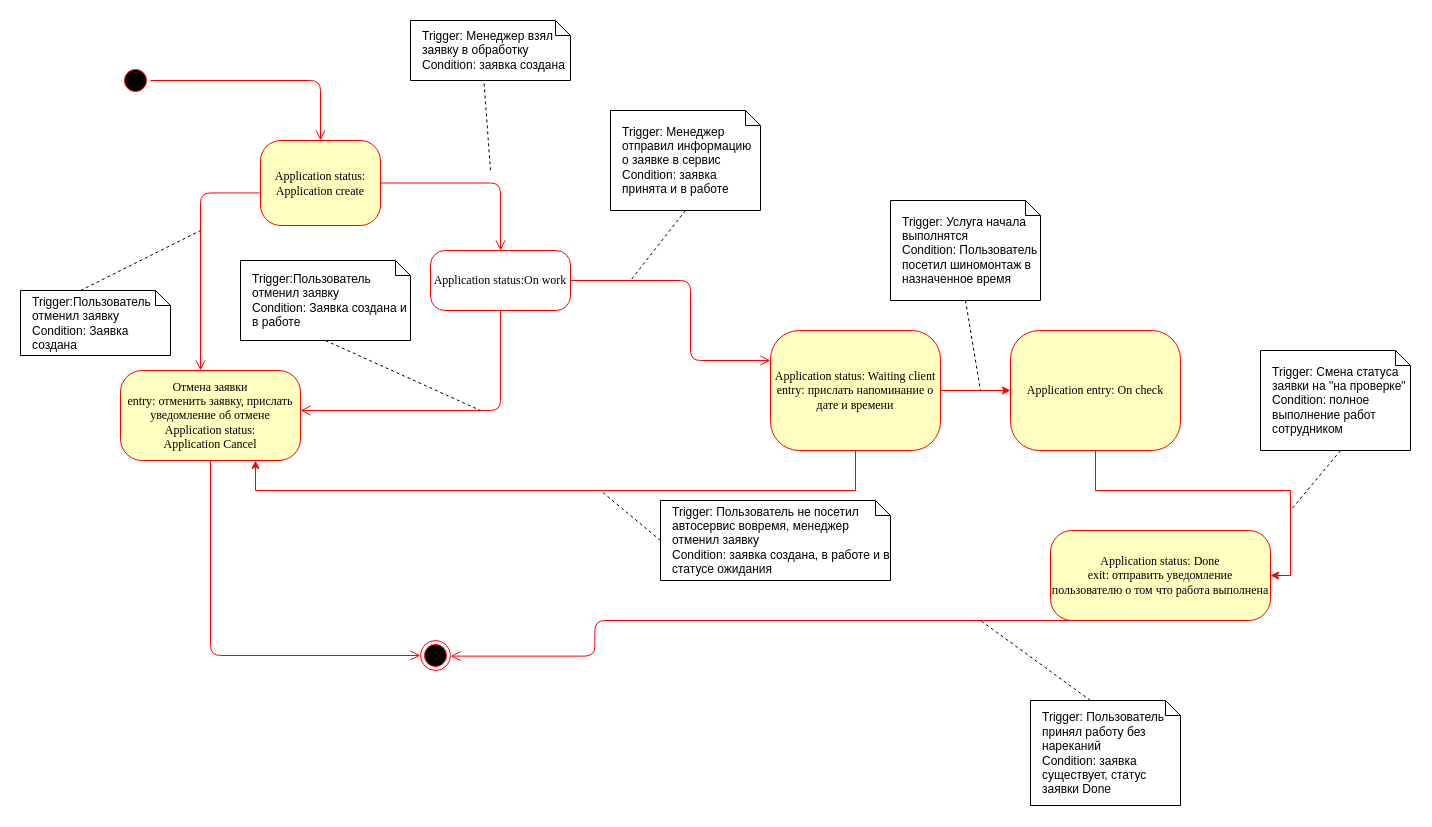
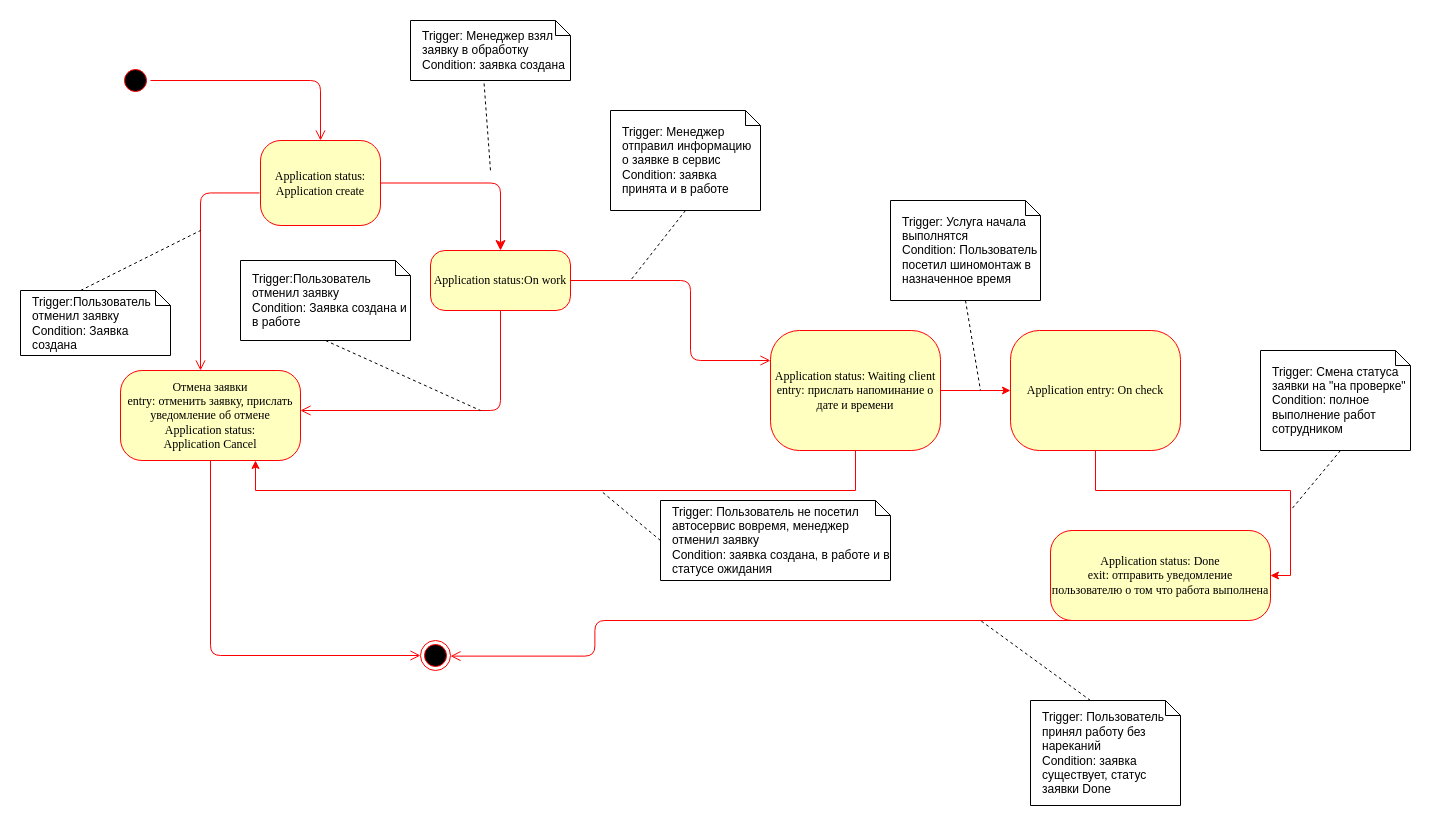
(501, 243) -> (501, 241)
(501, 281) -> (501, 281)
